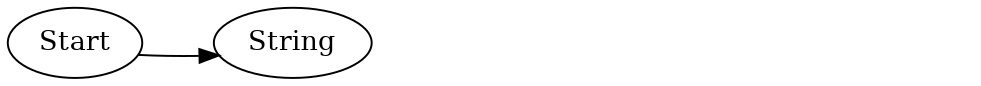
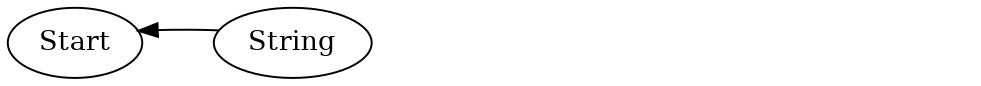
(169, 56) -> (188, 30)
